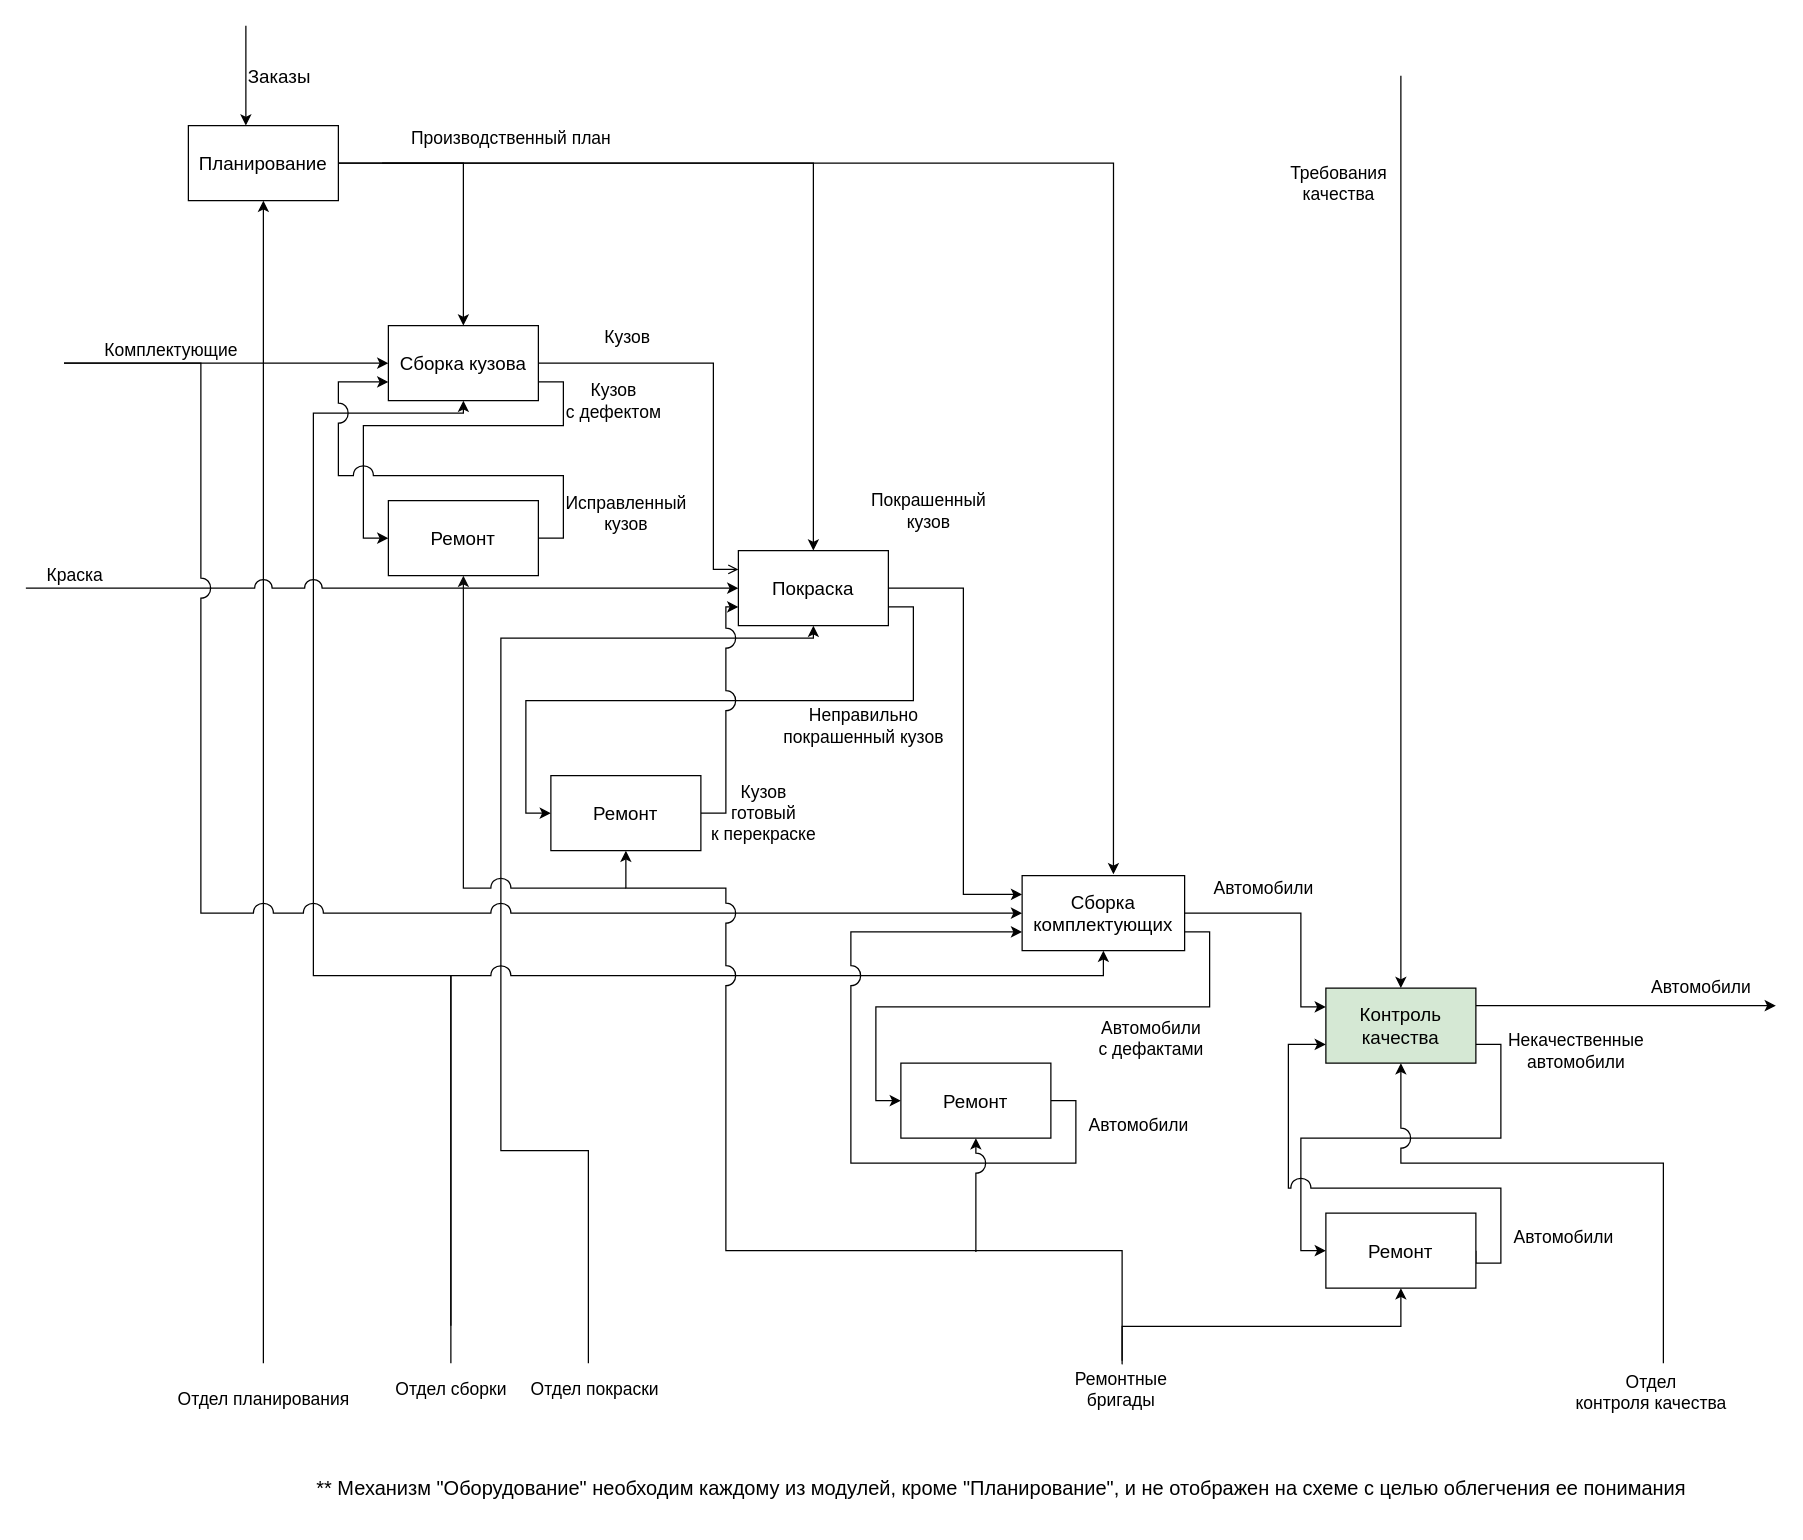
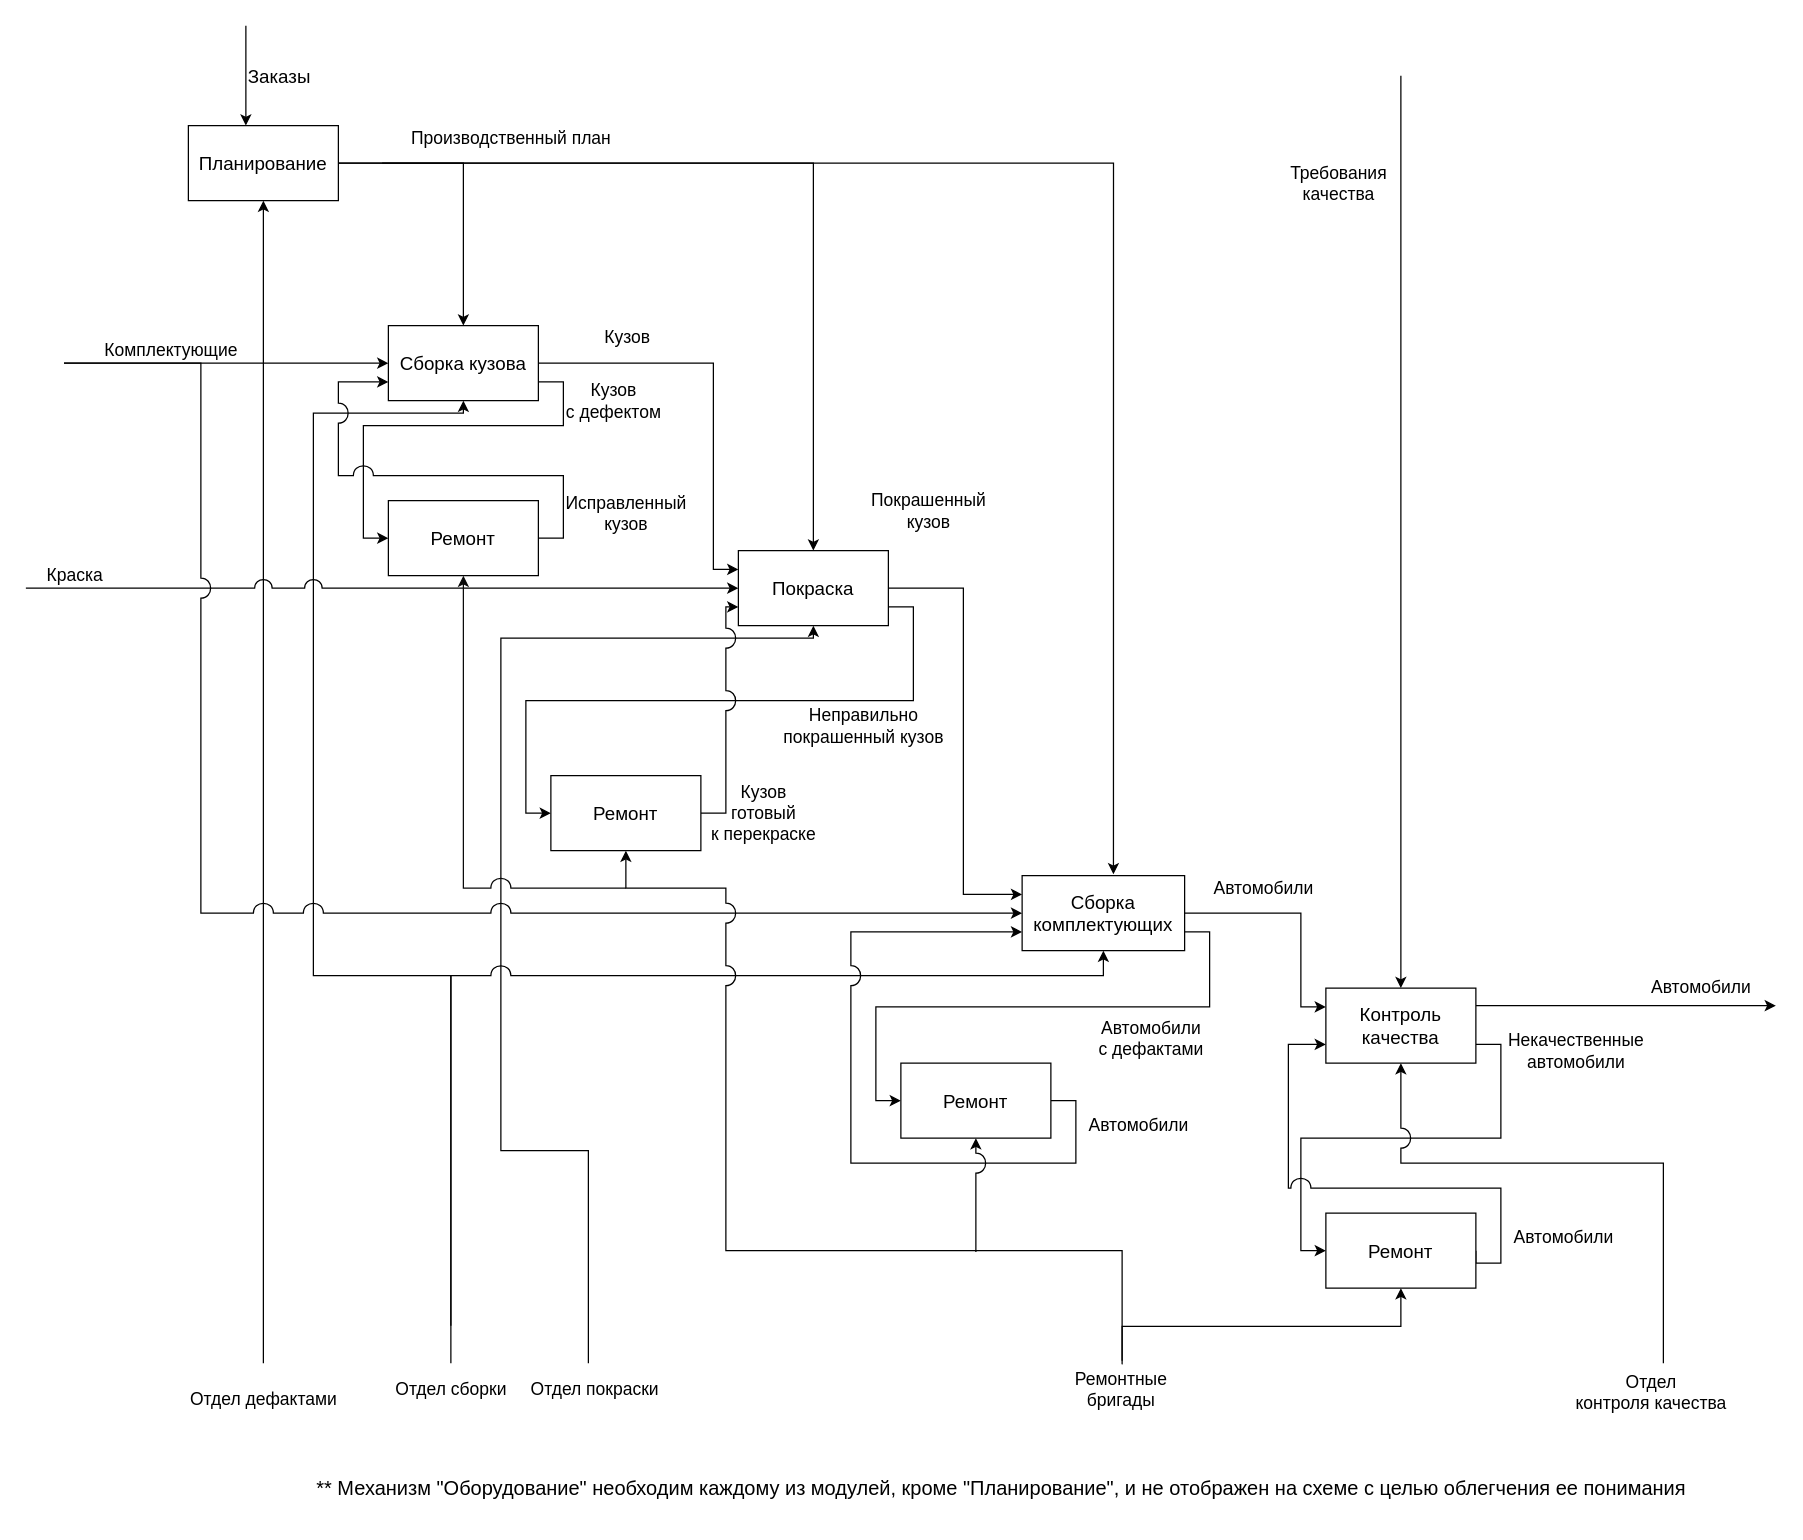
(730, 569) -> (728, 569)
(1401, 1026) -> (1401, 1026)
(264, 1399) -> (264, 1399)
